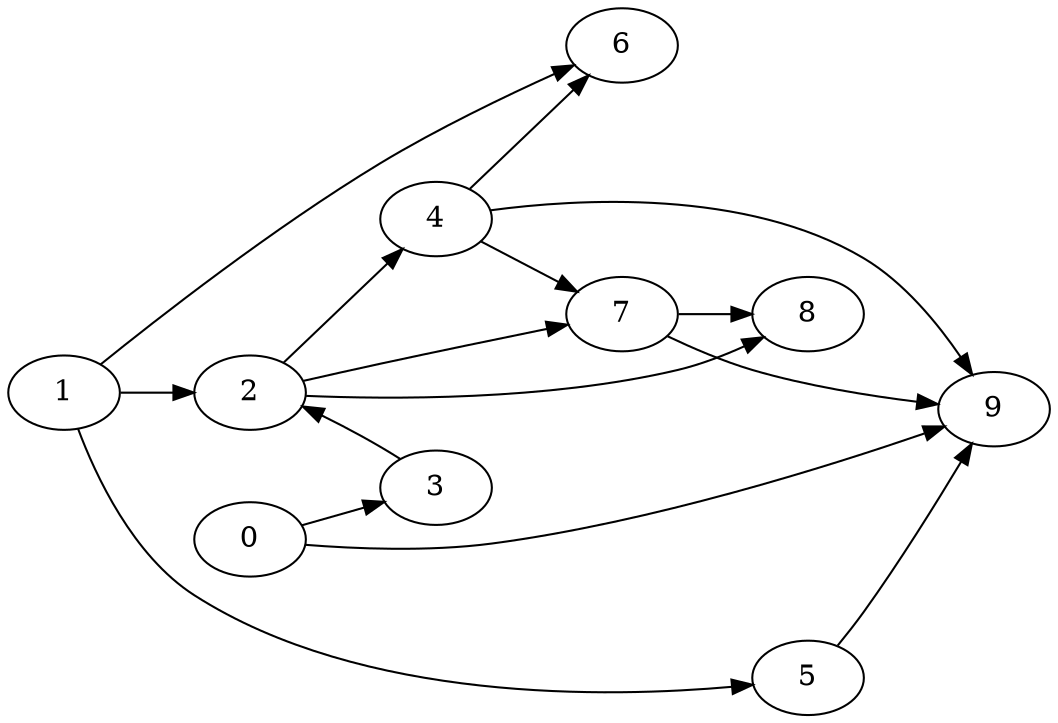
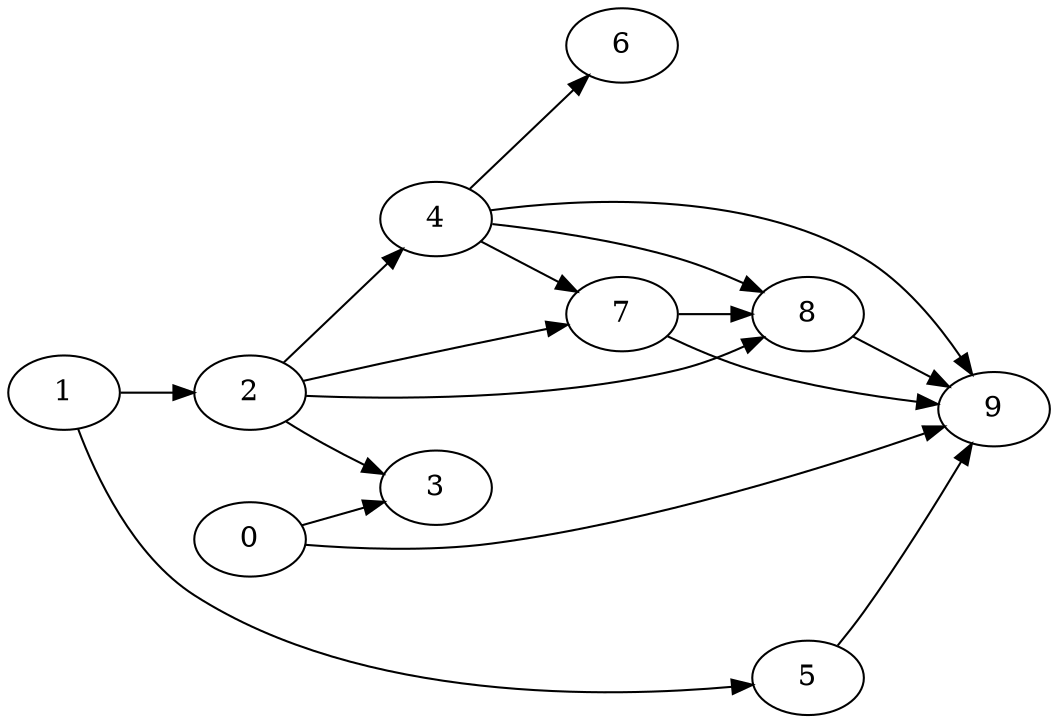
(318, 203) -> none
none -> (620, 244)
none -> (892, 357)
(362, 436) -> (325, 444)
